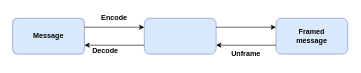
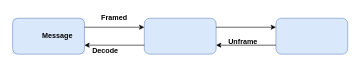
(114, 18) -> (114, 18)
(48, 36) -> (57, 36)
(312, 36) -> none
(246, 54) -> (243, 42)
